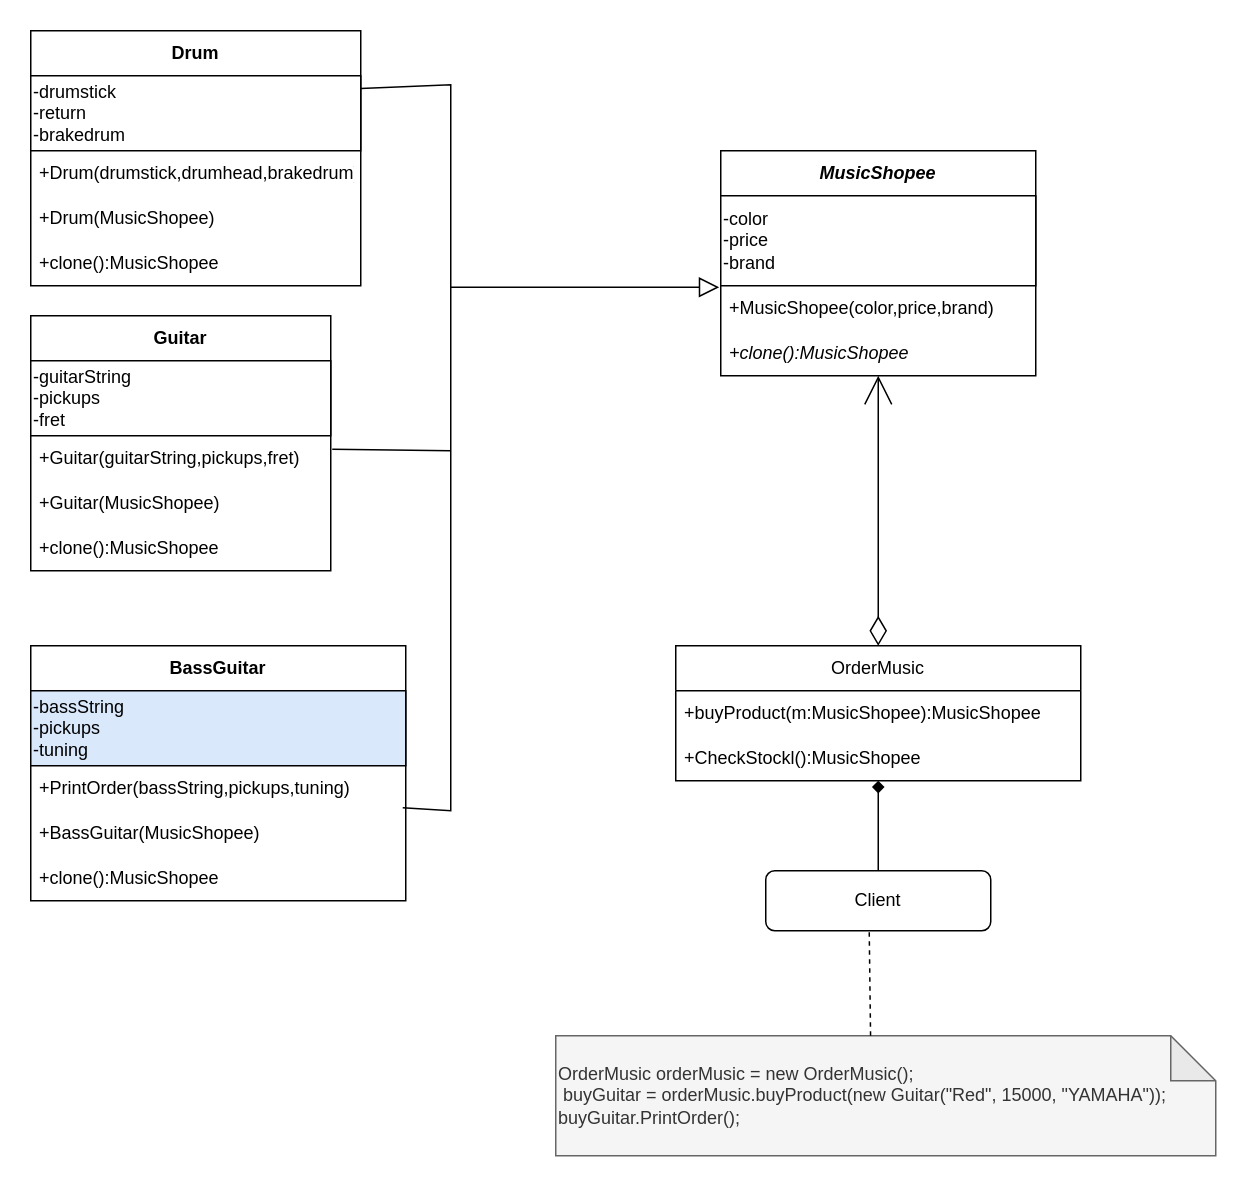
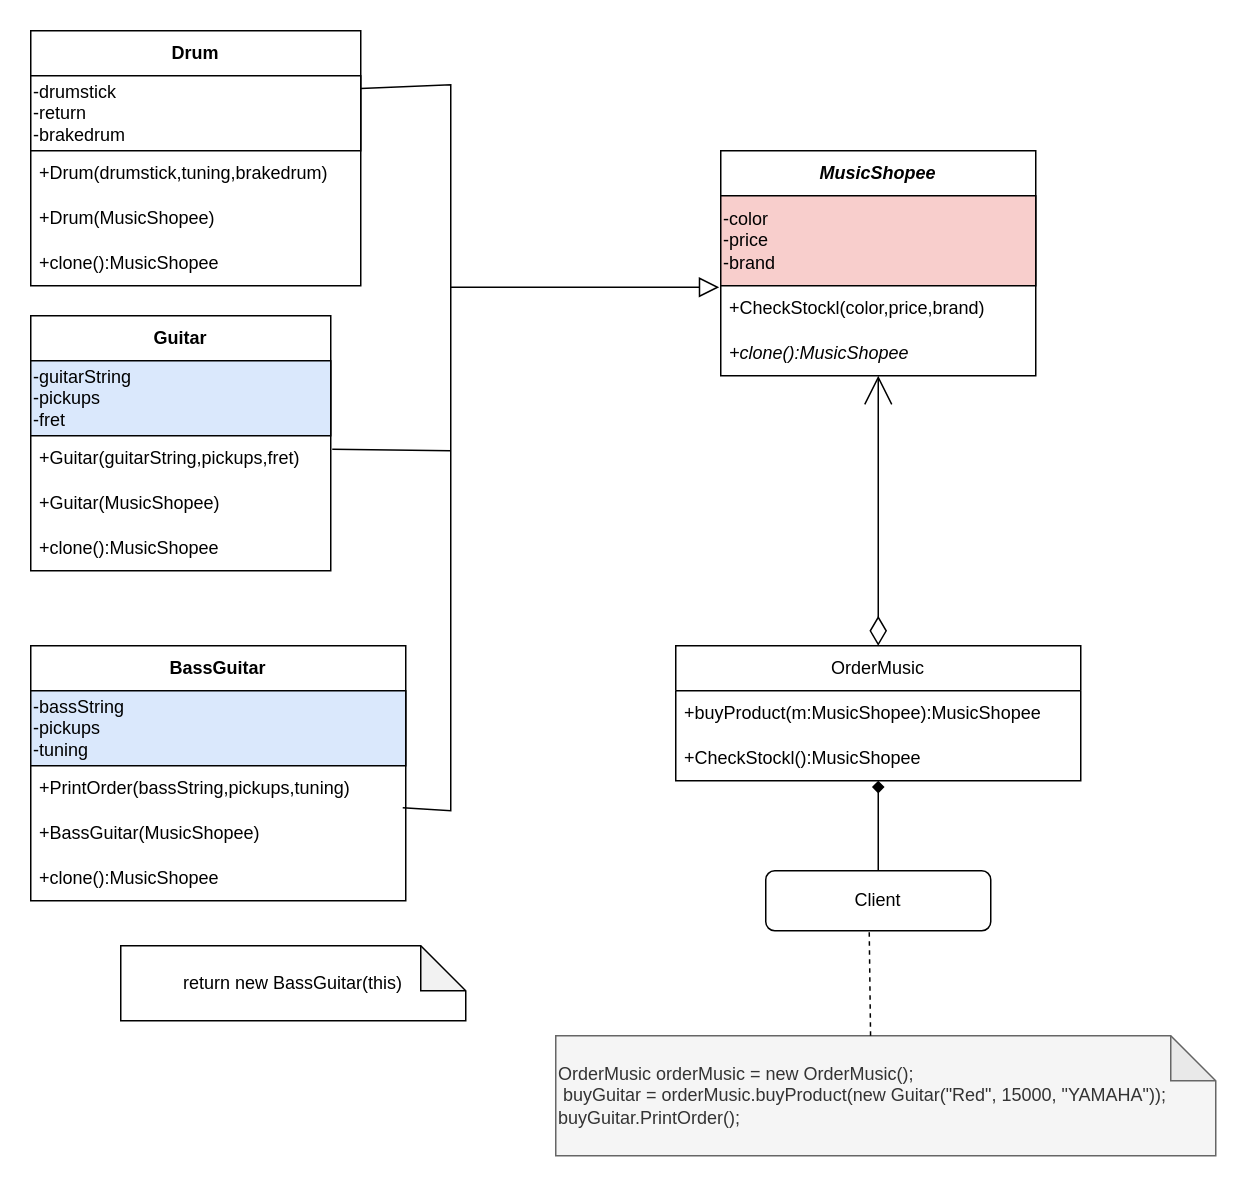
(197, 173) -> (197, 173)
(878, 241) -> (878, 241)
(874, 308) -> (874, 308)
(181, 398) -> (181, 398)
none -> (293, 983)
